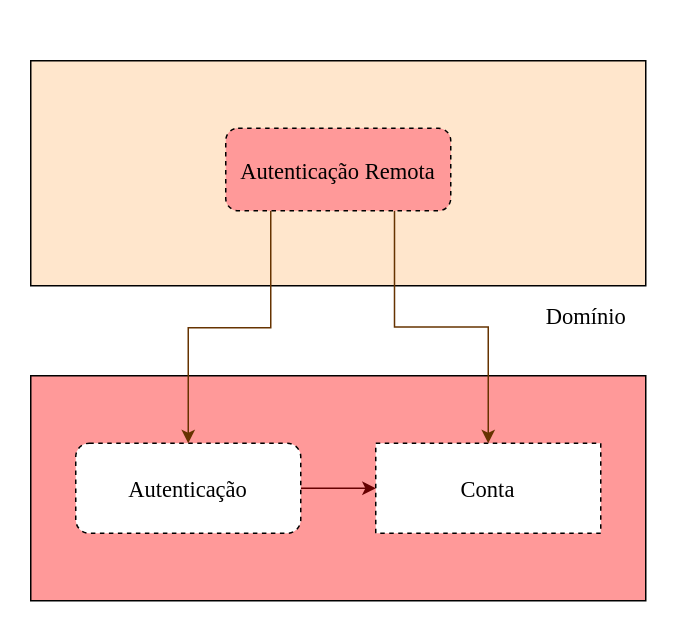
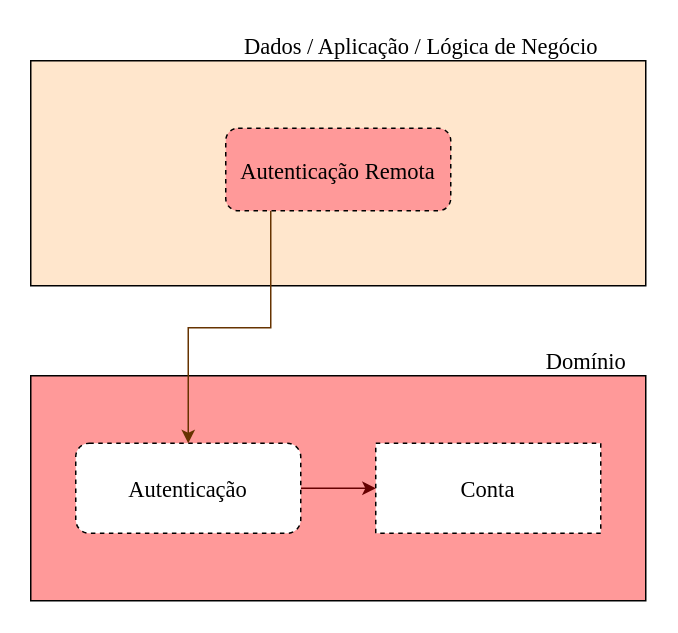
none -> (421, 46)
(586, 316) -> (586, 361)
(436, 327) -> none
